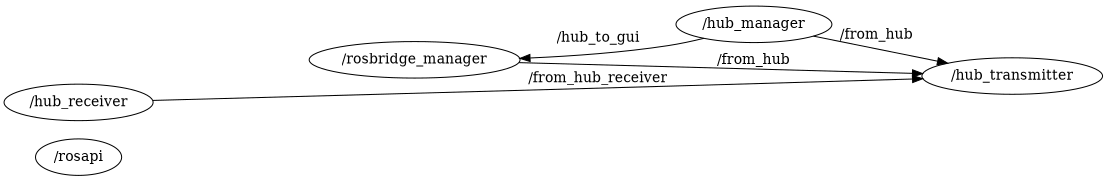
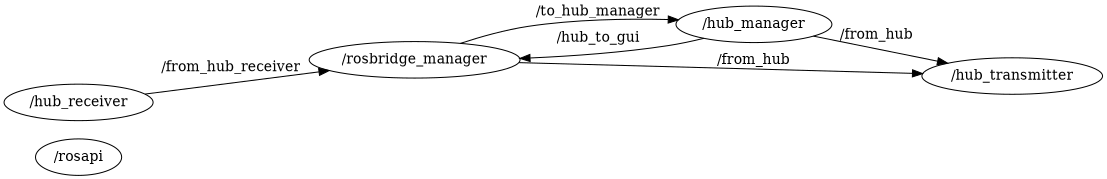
none -> (563, 22)
(533, 90) -> (232, 83)
